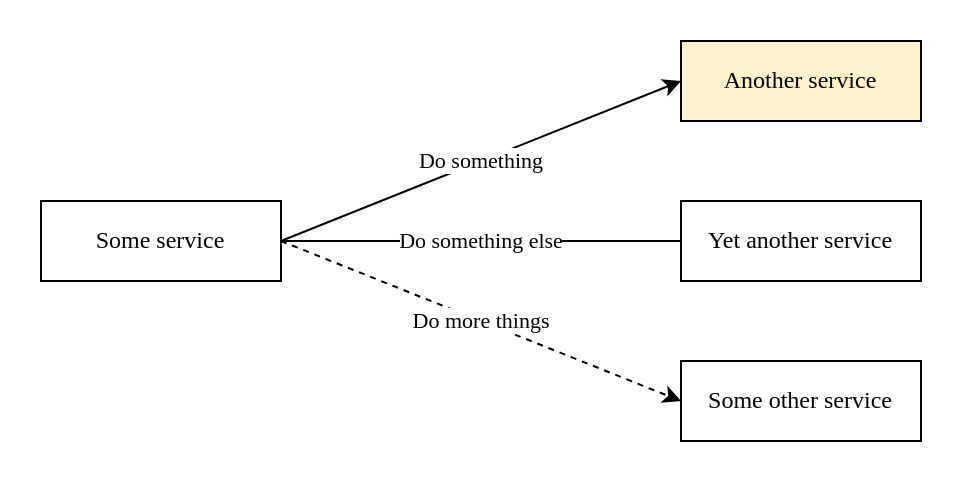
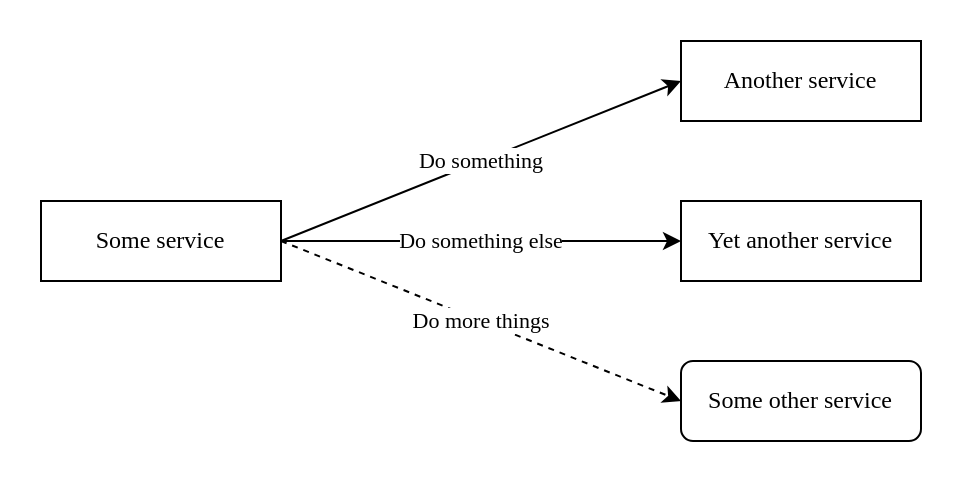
(801, 81) -> (801, 81)
(671, 241) -> (666, 241)
(801, 401) -> (801, 401)
